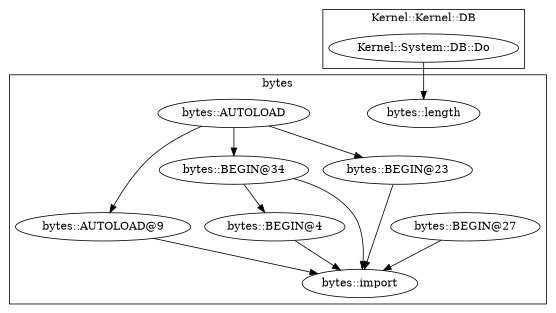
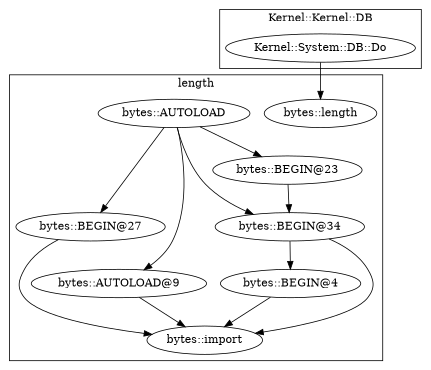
(278, 84) -> (196, 84)
none -> (135, 167)
(380, 223) -> (288, 195)
